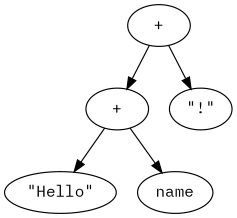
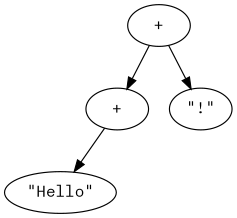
(175, 193) -> none
